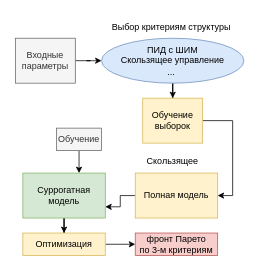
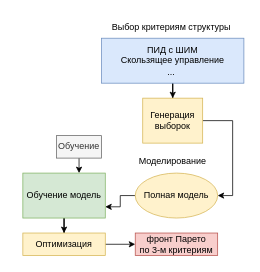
(45, 60) -> none
(89, 60) -> none
(173, 60) -> (173, 60)
(173, 120) -> (173, 120)
(79, 139) -> (79, 147)
(173, 162) -> (173, 162)
(64, 195) -> (64, 195)
(177, 195) -> (177, 195)
